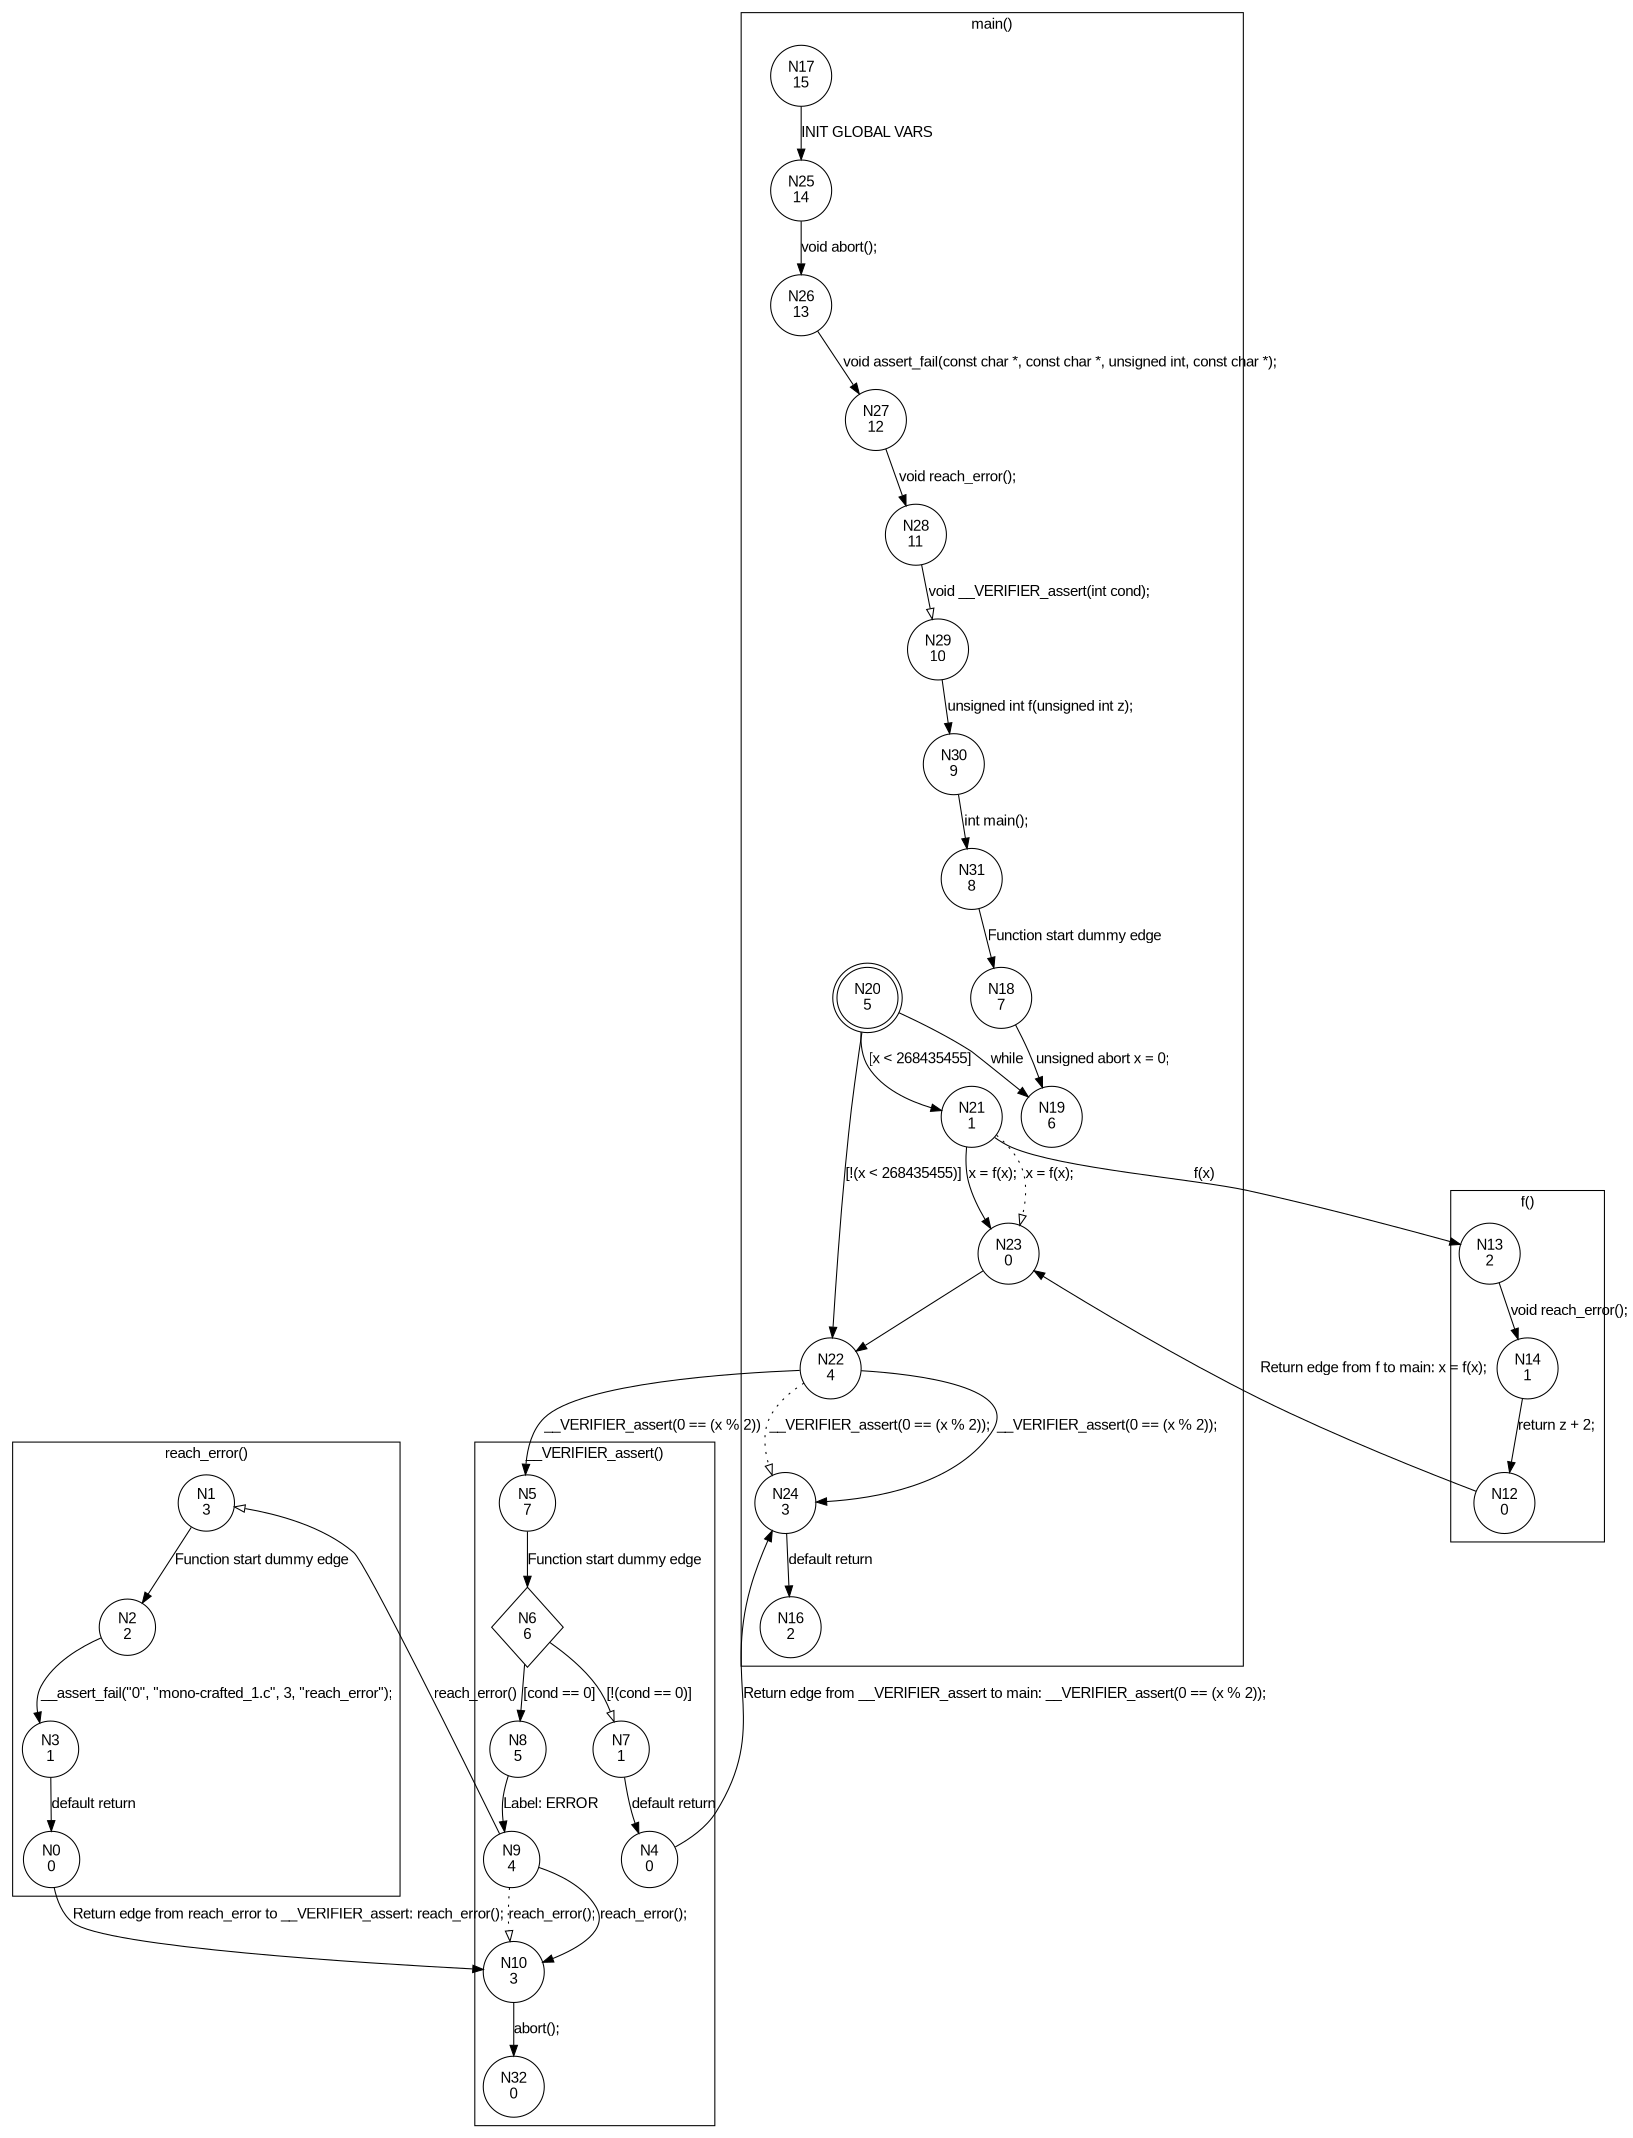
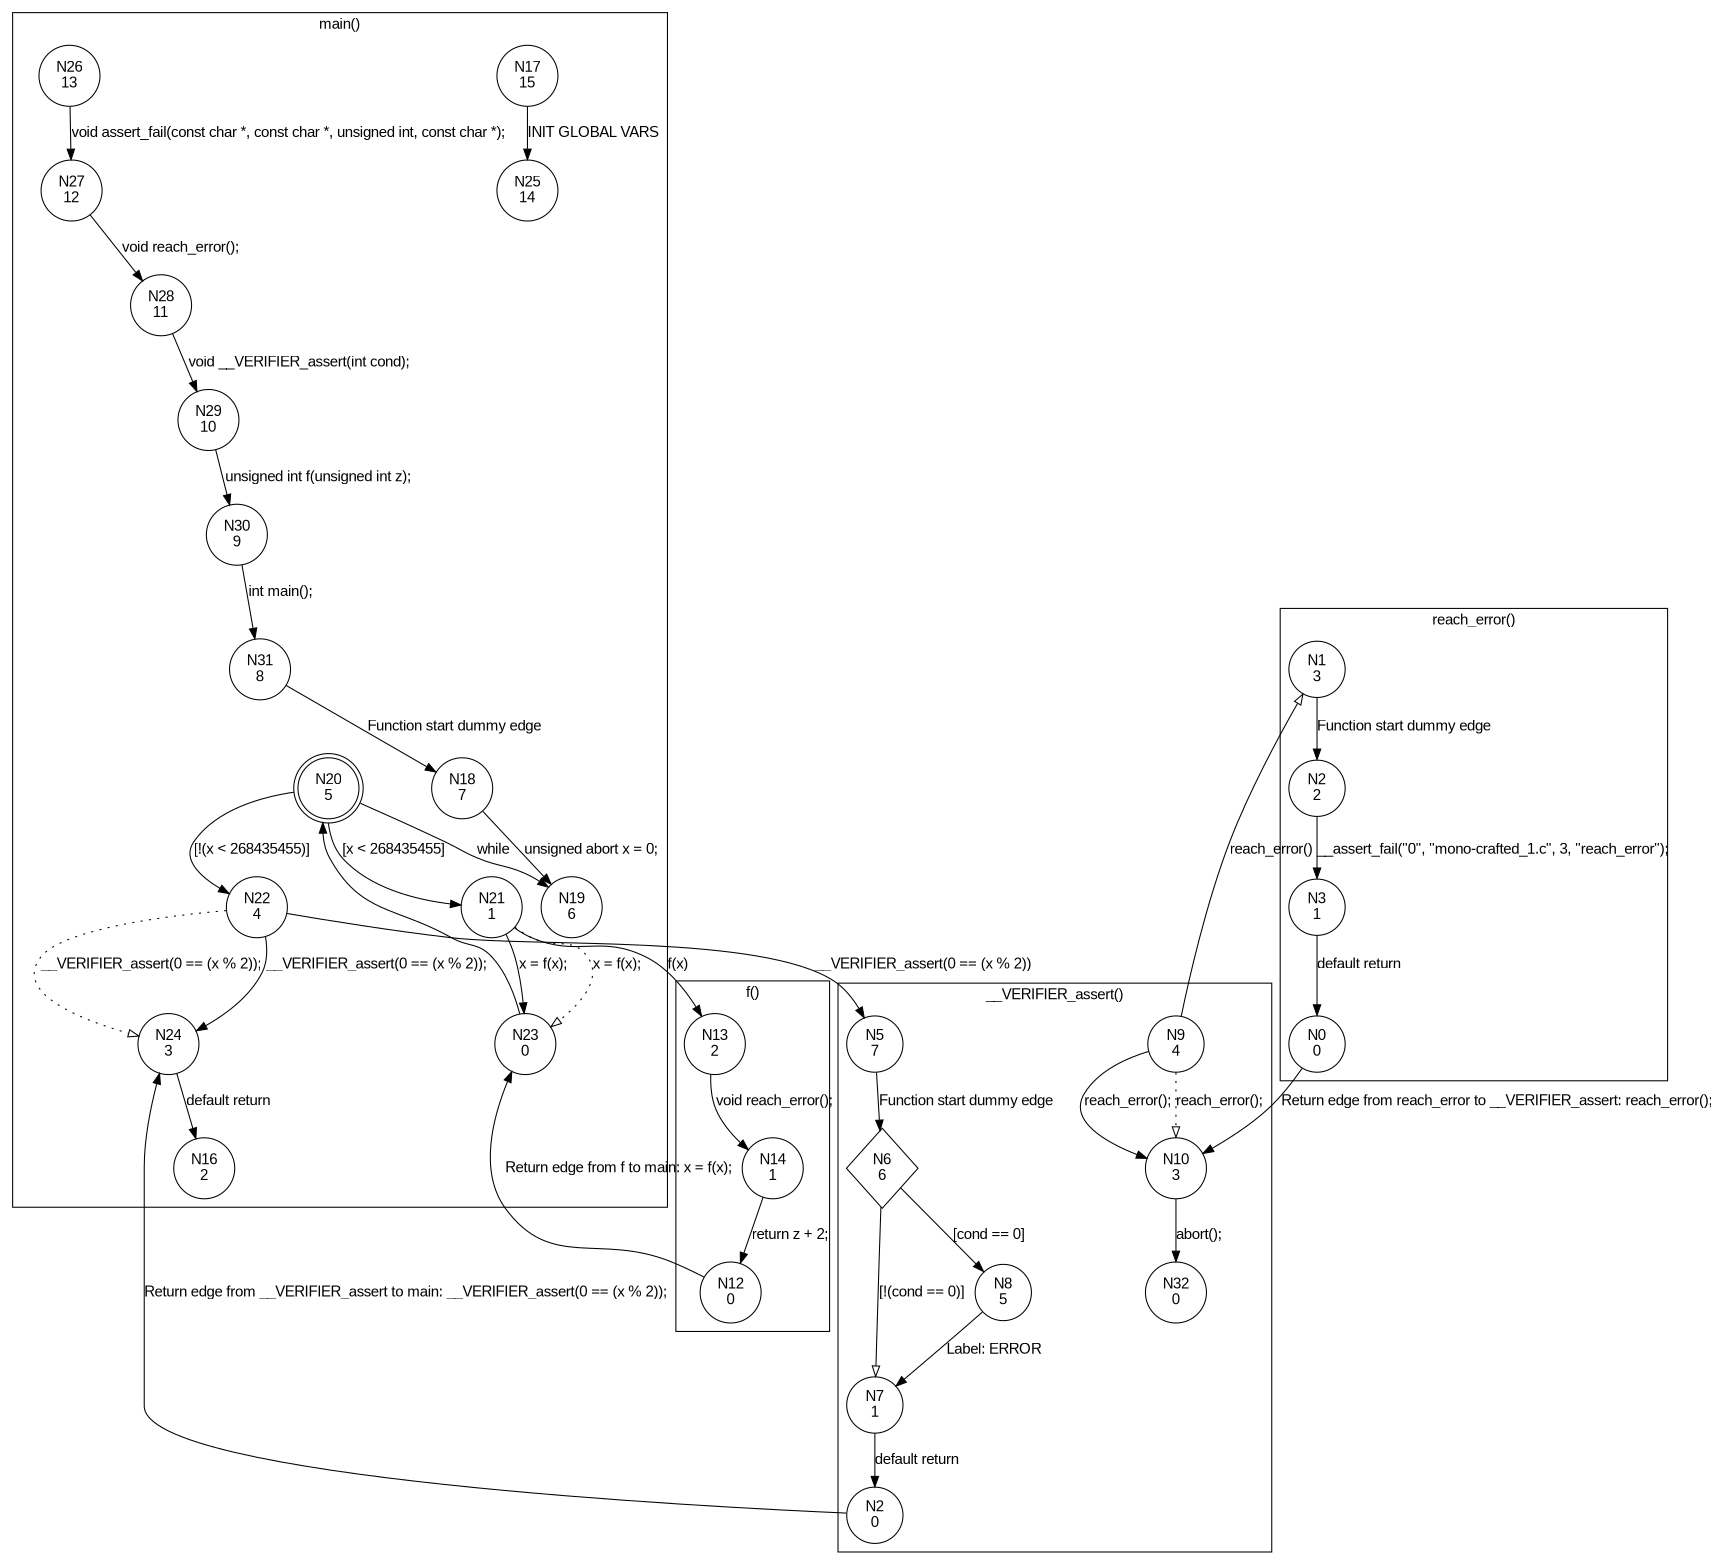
(801, 242) -> none
(926, 587) -> (183, 358)
(924, 1308) -> (422, 924)
(503, 1798) -> (943, 1346)
(650, 1859) -> (875, 1515)
